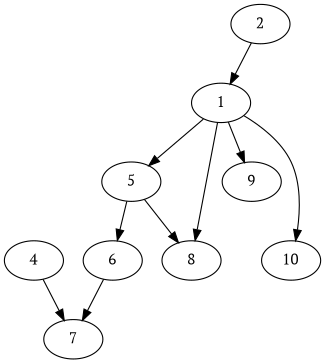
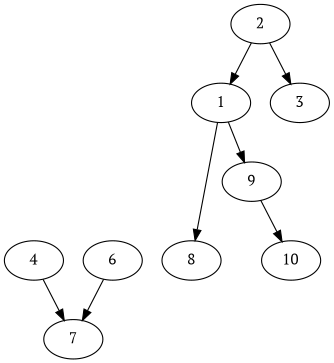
none -> (300, 103)
(292, 163) -> (269, 216)
(131, 182) -> none
